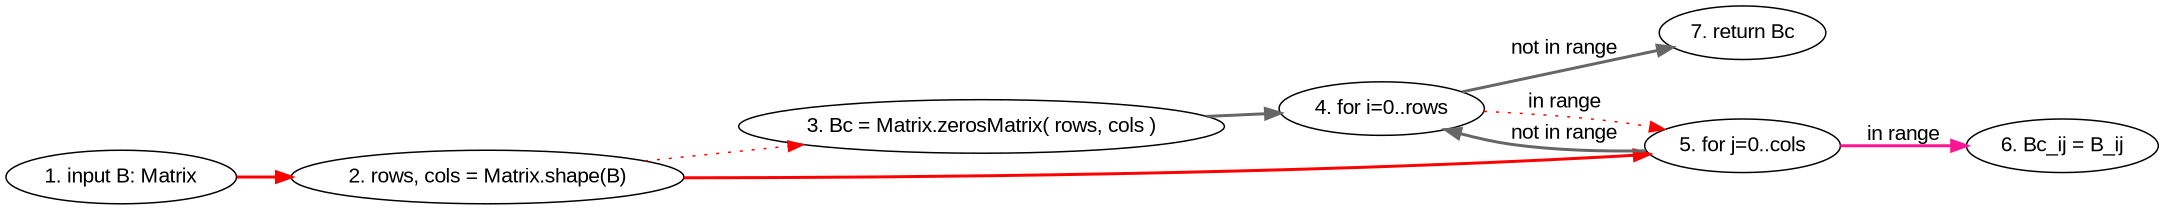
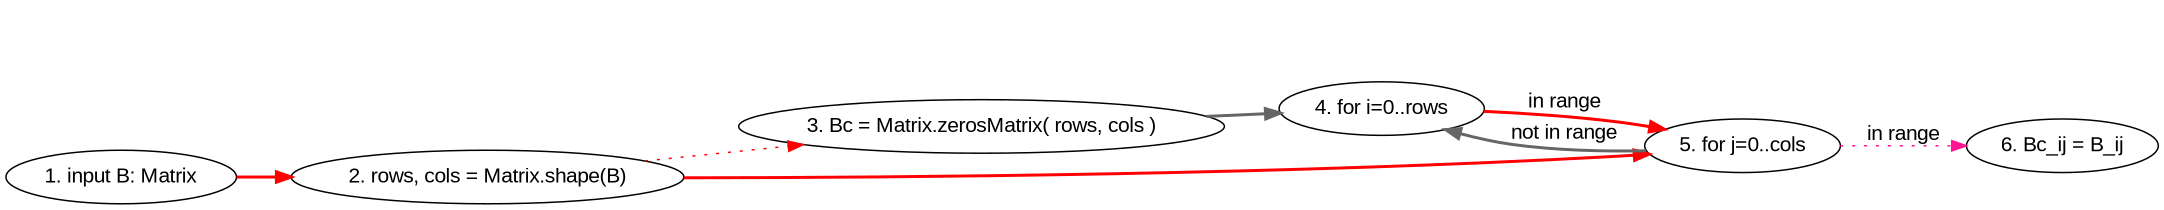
(1743, 33) -> none
(1567, 117) -> (1567, 117)
(1896, 146) -> (1896, 146)
